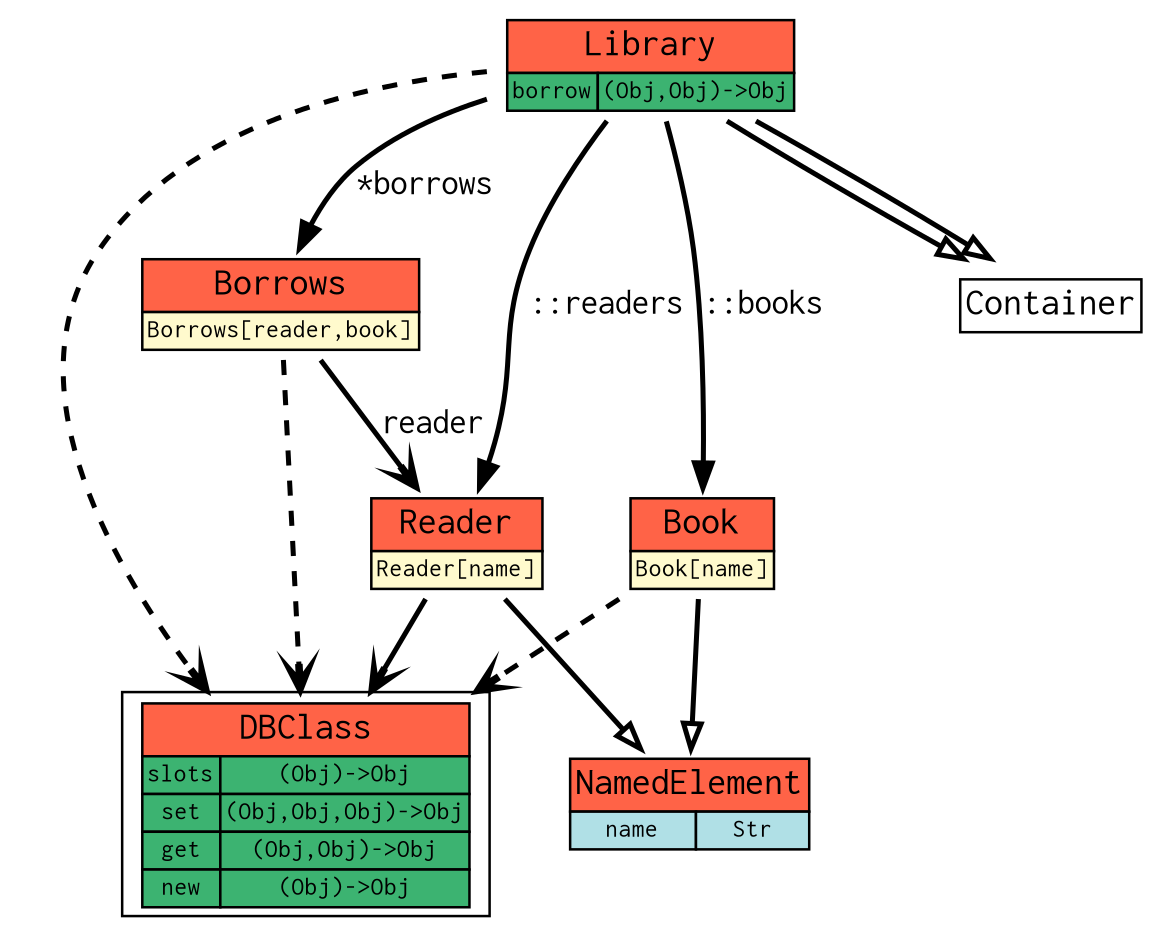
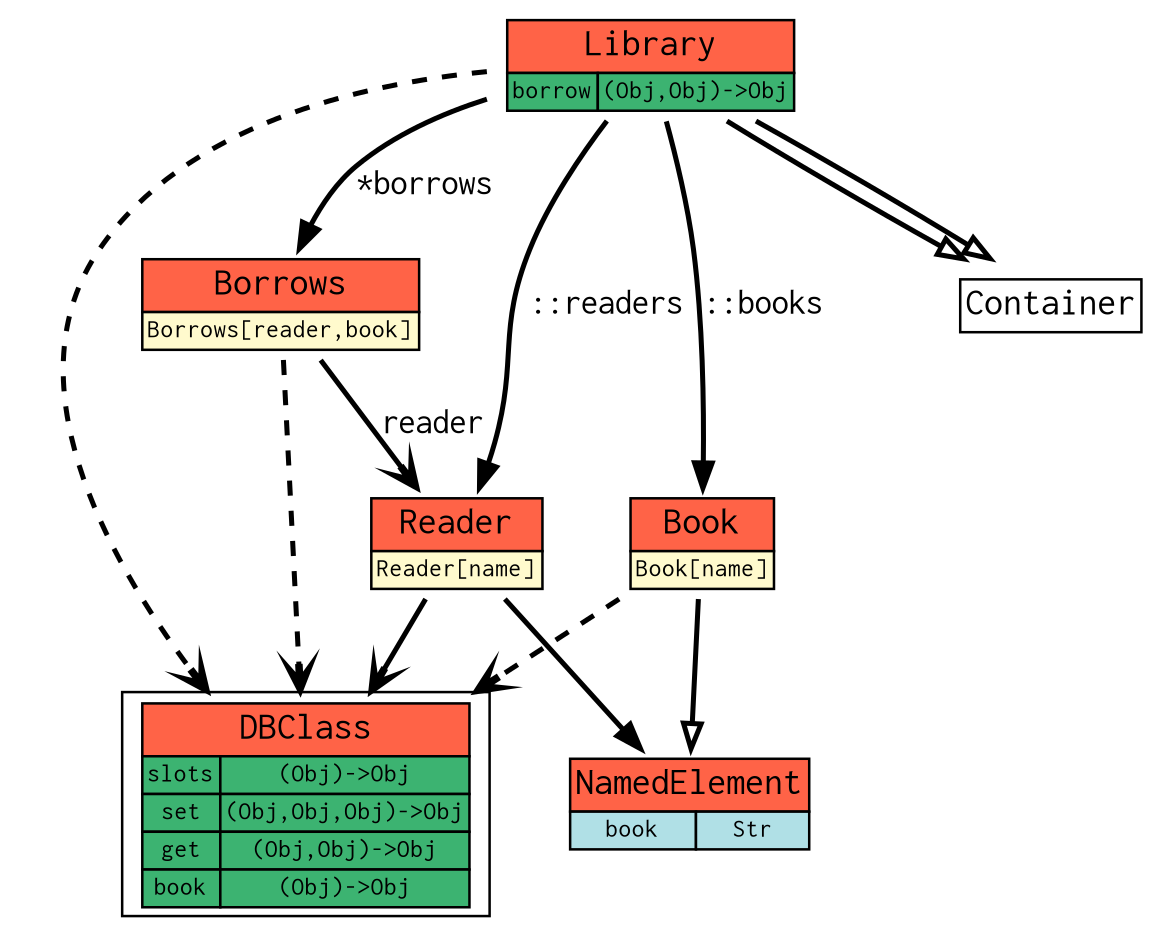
(564, 664) -> (564, 664)
(633, 829) -> (633, 829)
(181, 887) -> (181, 887)
